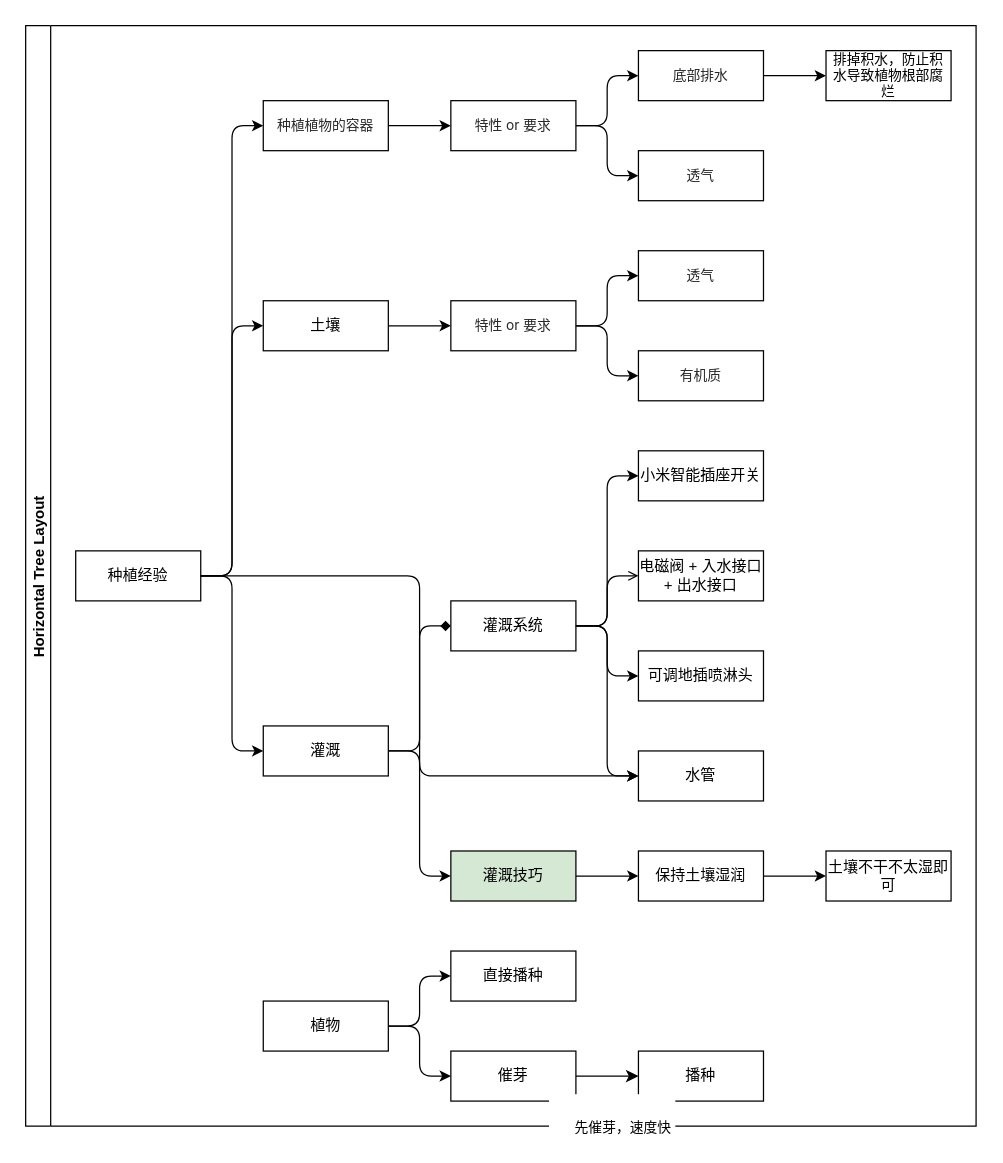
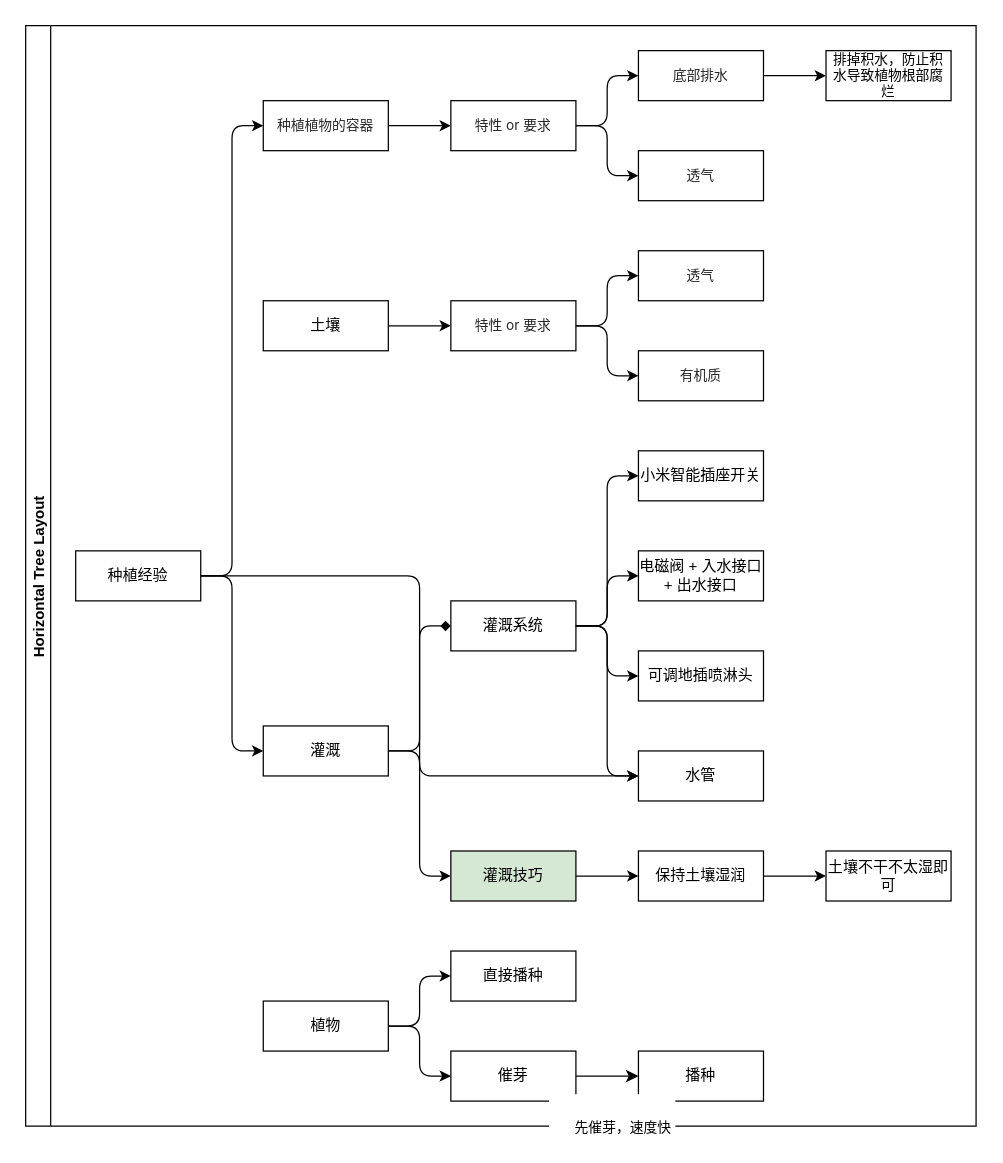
(245, 326) -> none
(630, 576) -> (628, 576)
